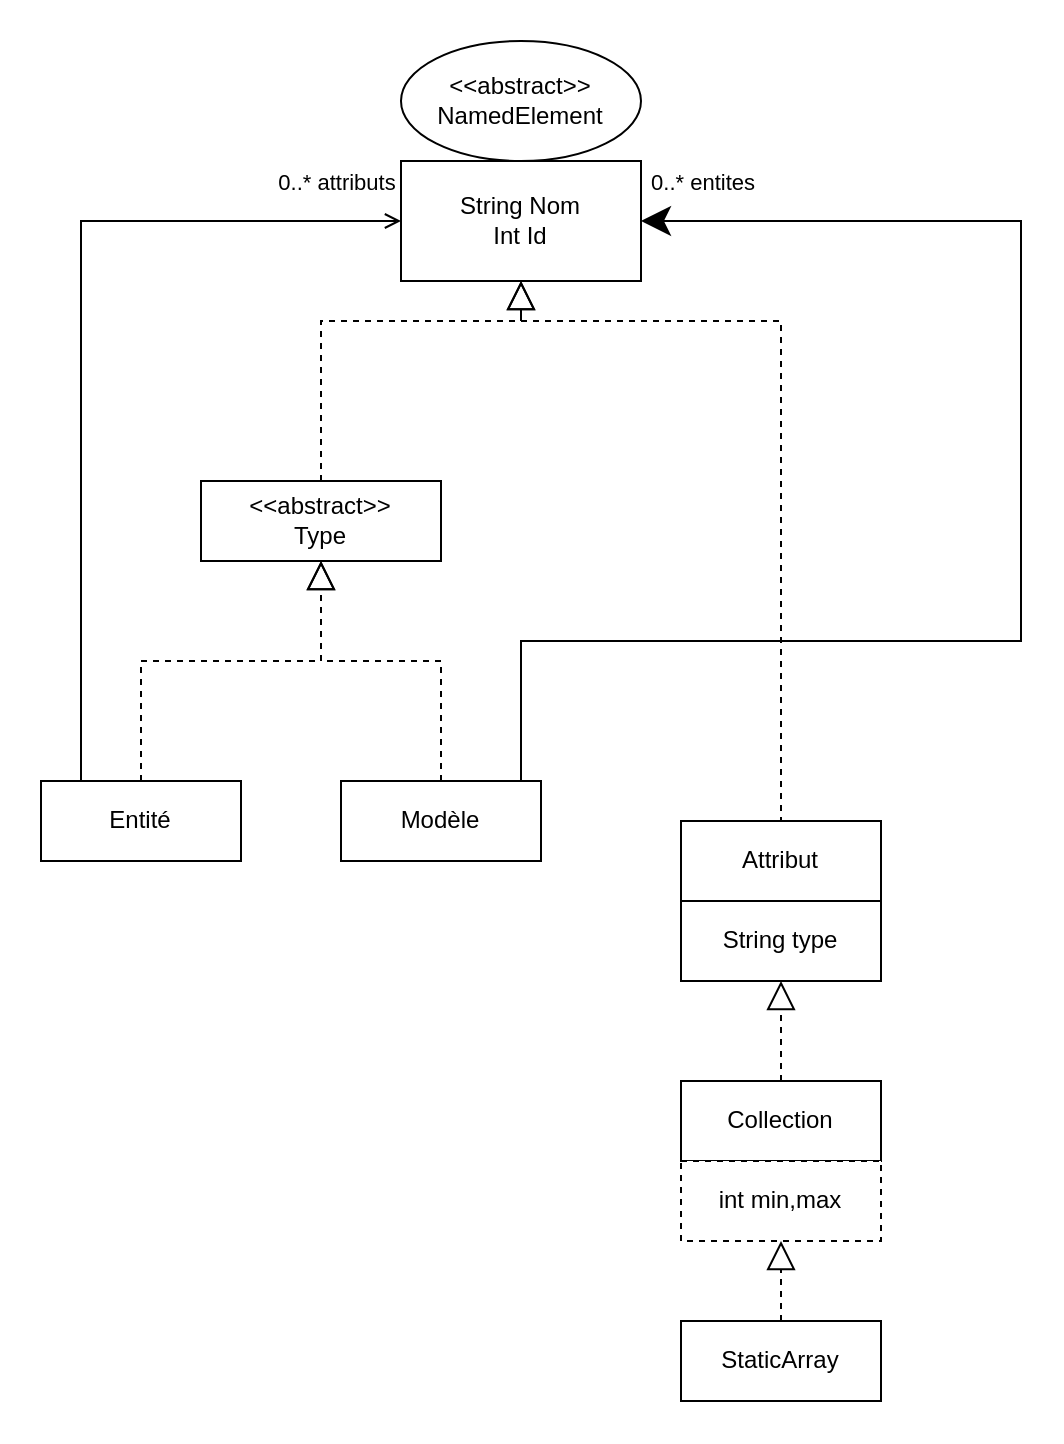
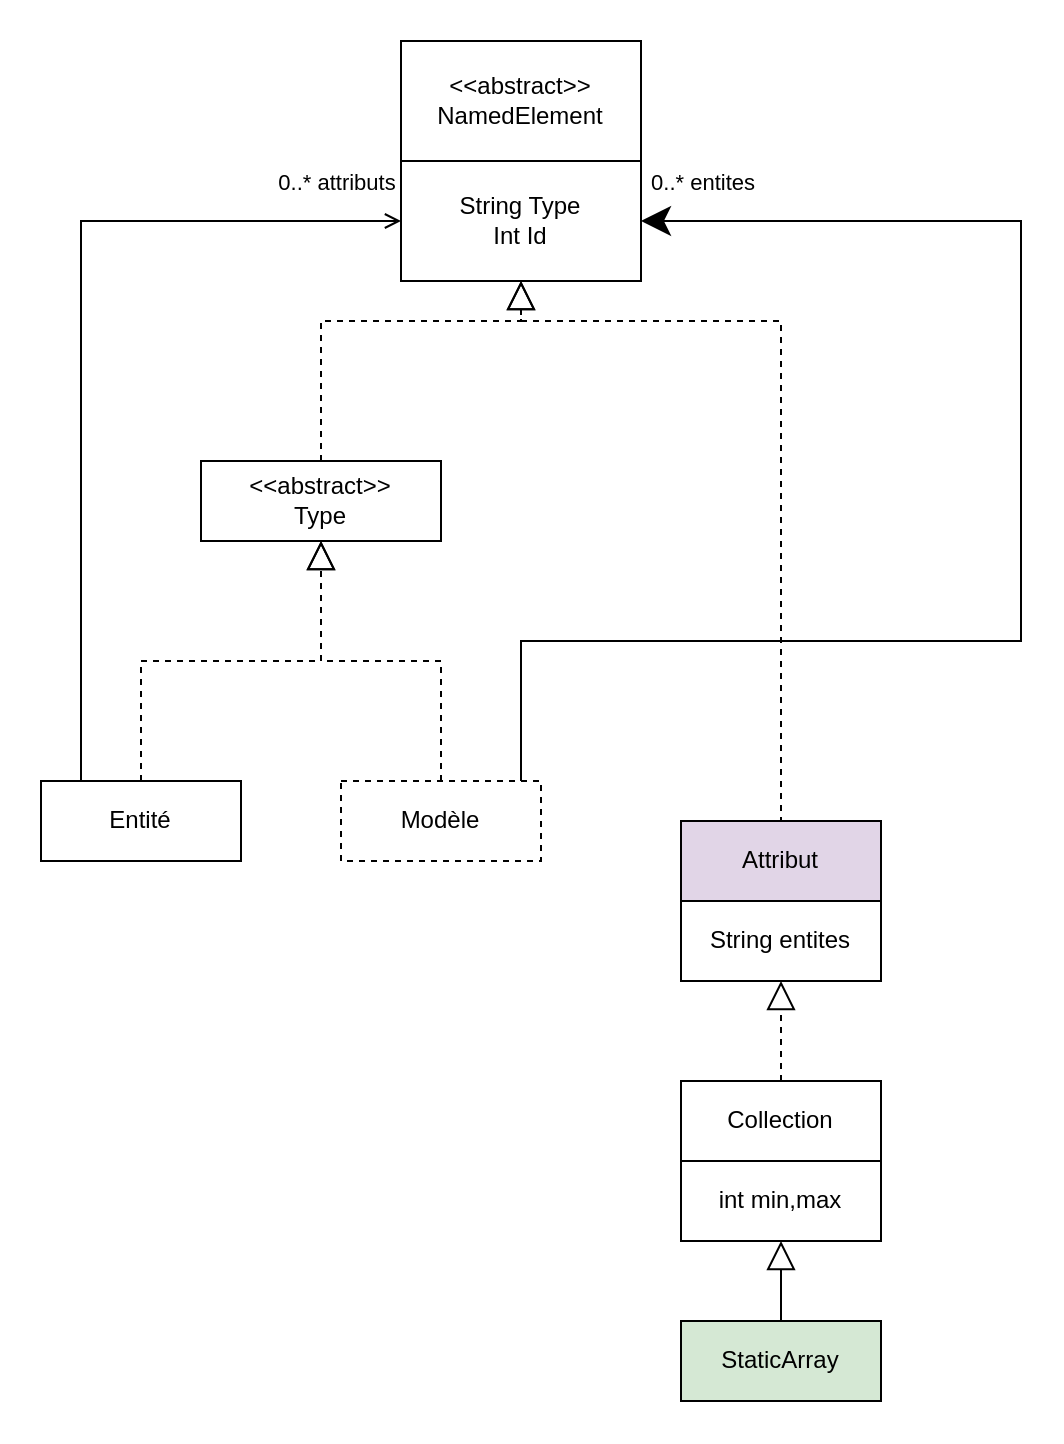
(521, 101) -> (521, 101)
(521, 221) -> (521, 221)
(321, 521) -> (321, 501)
(441, 821) -> (441, 821)
(781, 861) -> (781, 861)
(781, 941) -> (781, 941)
(781, 1201) -> (781, 1201)
(781, 1295) -> (781, 1295)
(781, 1361) -> (781, 1361)
